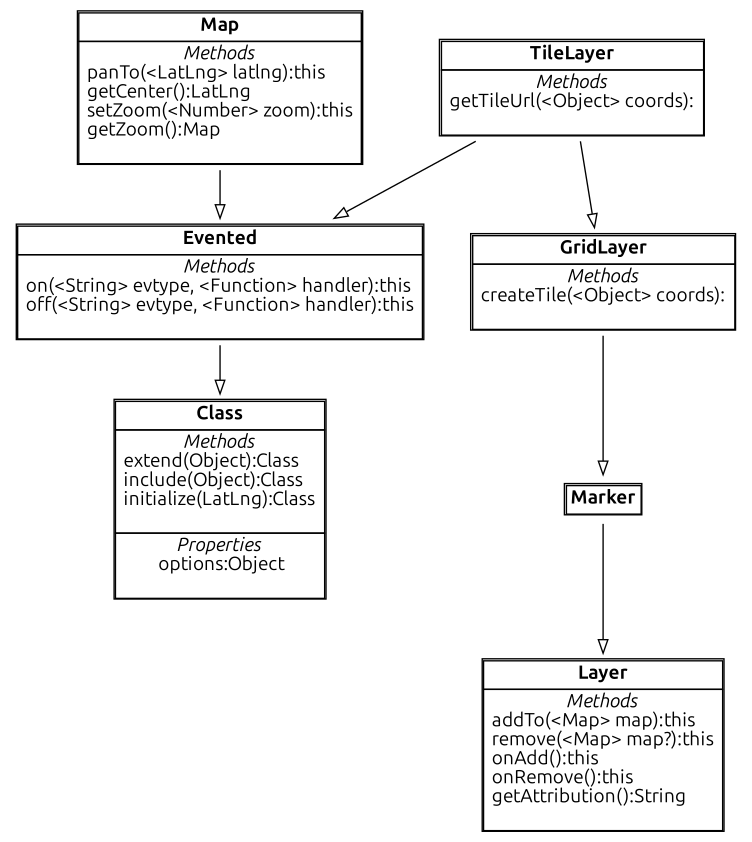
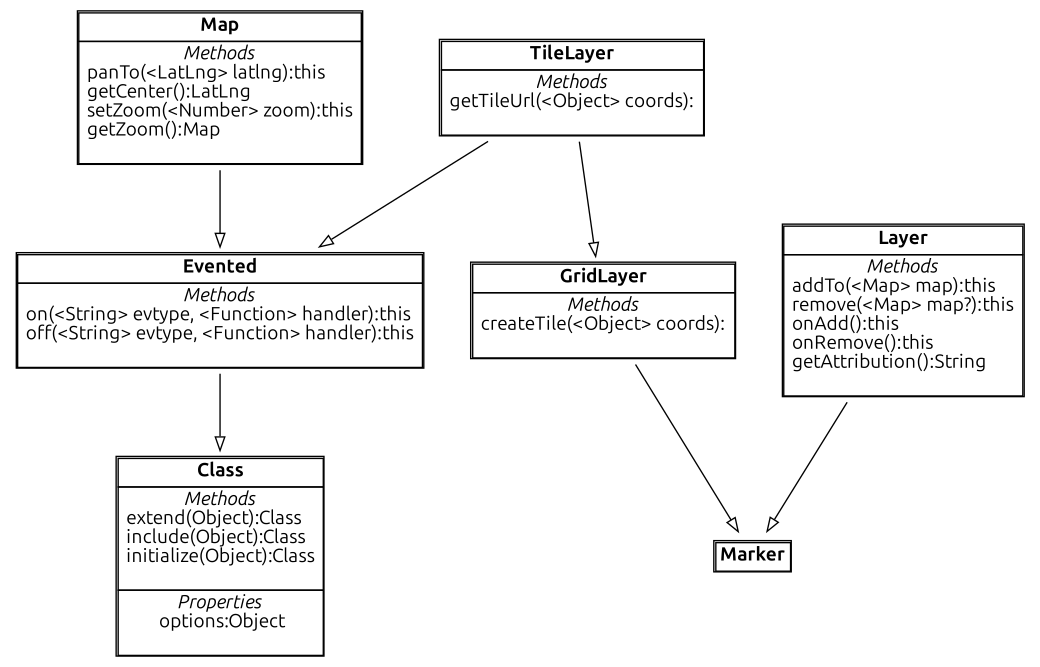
(220, 499) -> (221, 556)
(603, 582) -> (811, 461)
